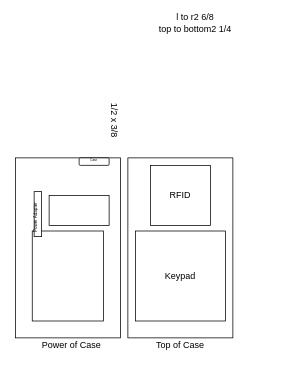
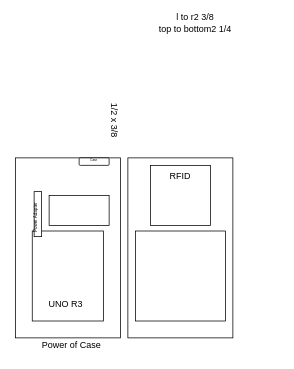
(195, 23) -> (195, 23)
(180, 195) -> (180, 177)
(180, 276) -> none
none -> (66, 304)
(180, 345) -> none
